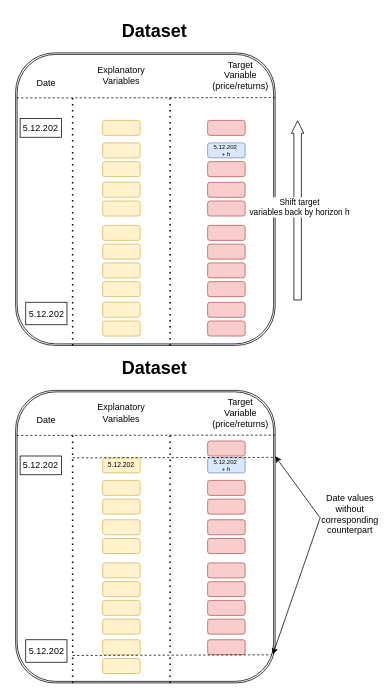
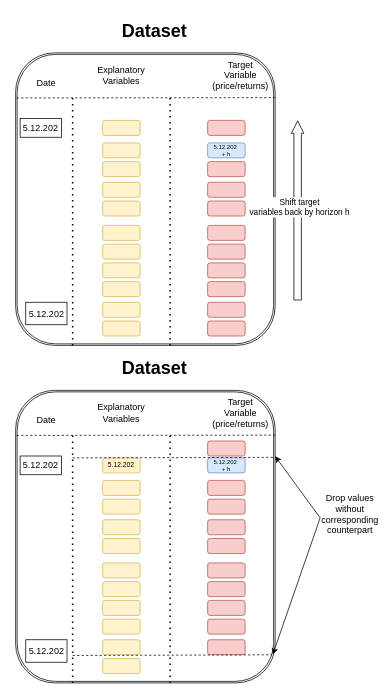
(350, 514) -> (350, 514)
